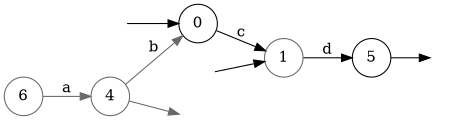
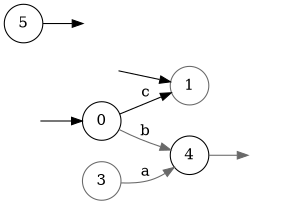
(322, 58) -> none
(150, 64) -> (139, 139)
(24, 96) -> (102, 181)
(110, 96) -> (190, 155)
